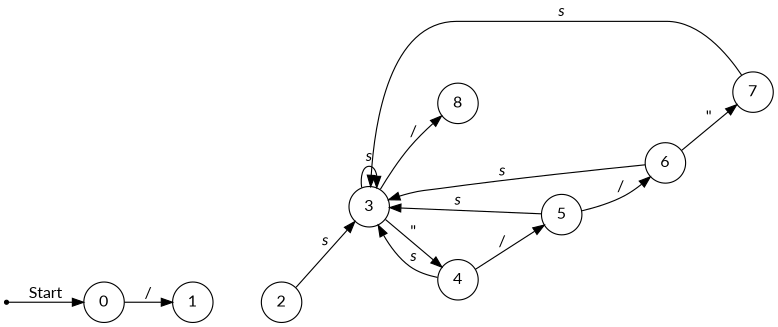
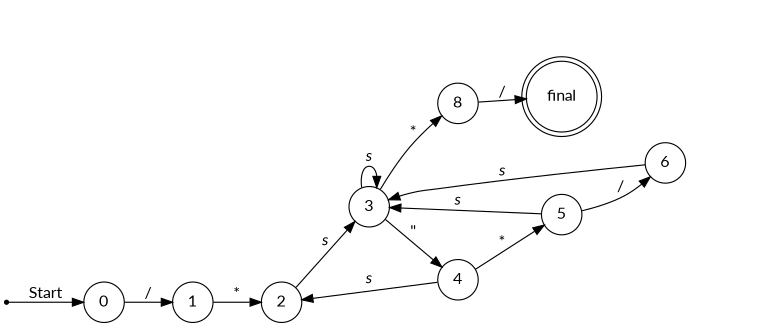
(753, 92) -> none
none -> (562, 97)
(414, 132) -> (414, 132)
(502, 242) -> (502, 242)
(406, 263) -> (375, 290)
none -> (231, 302)
